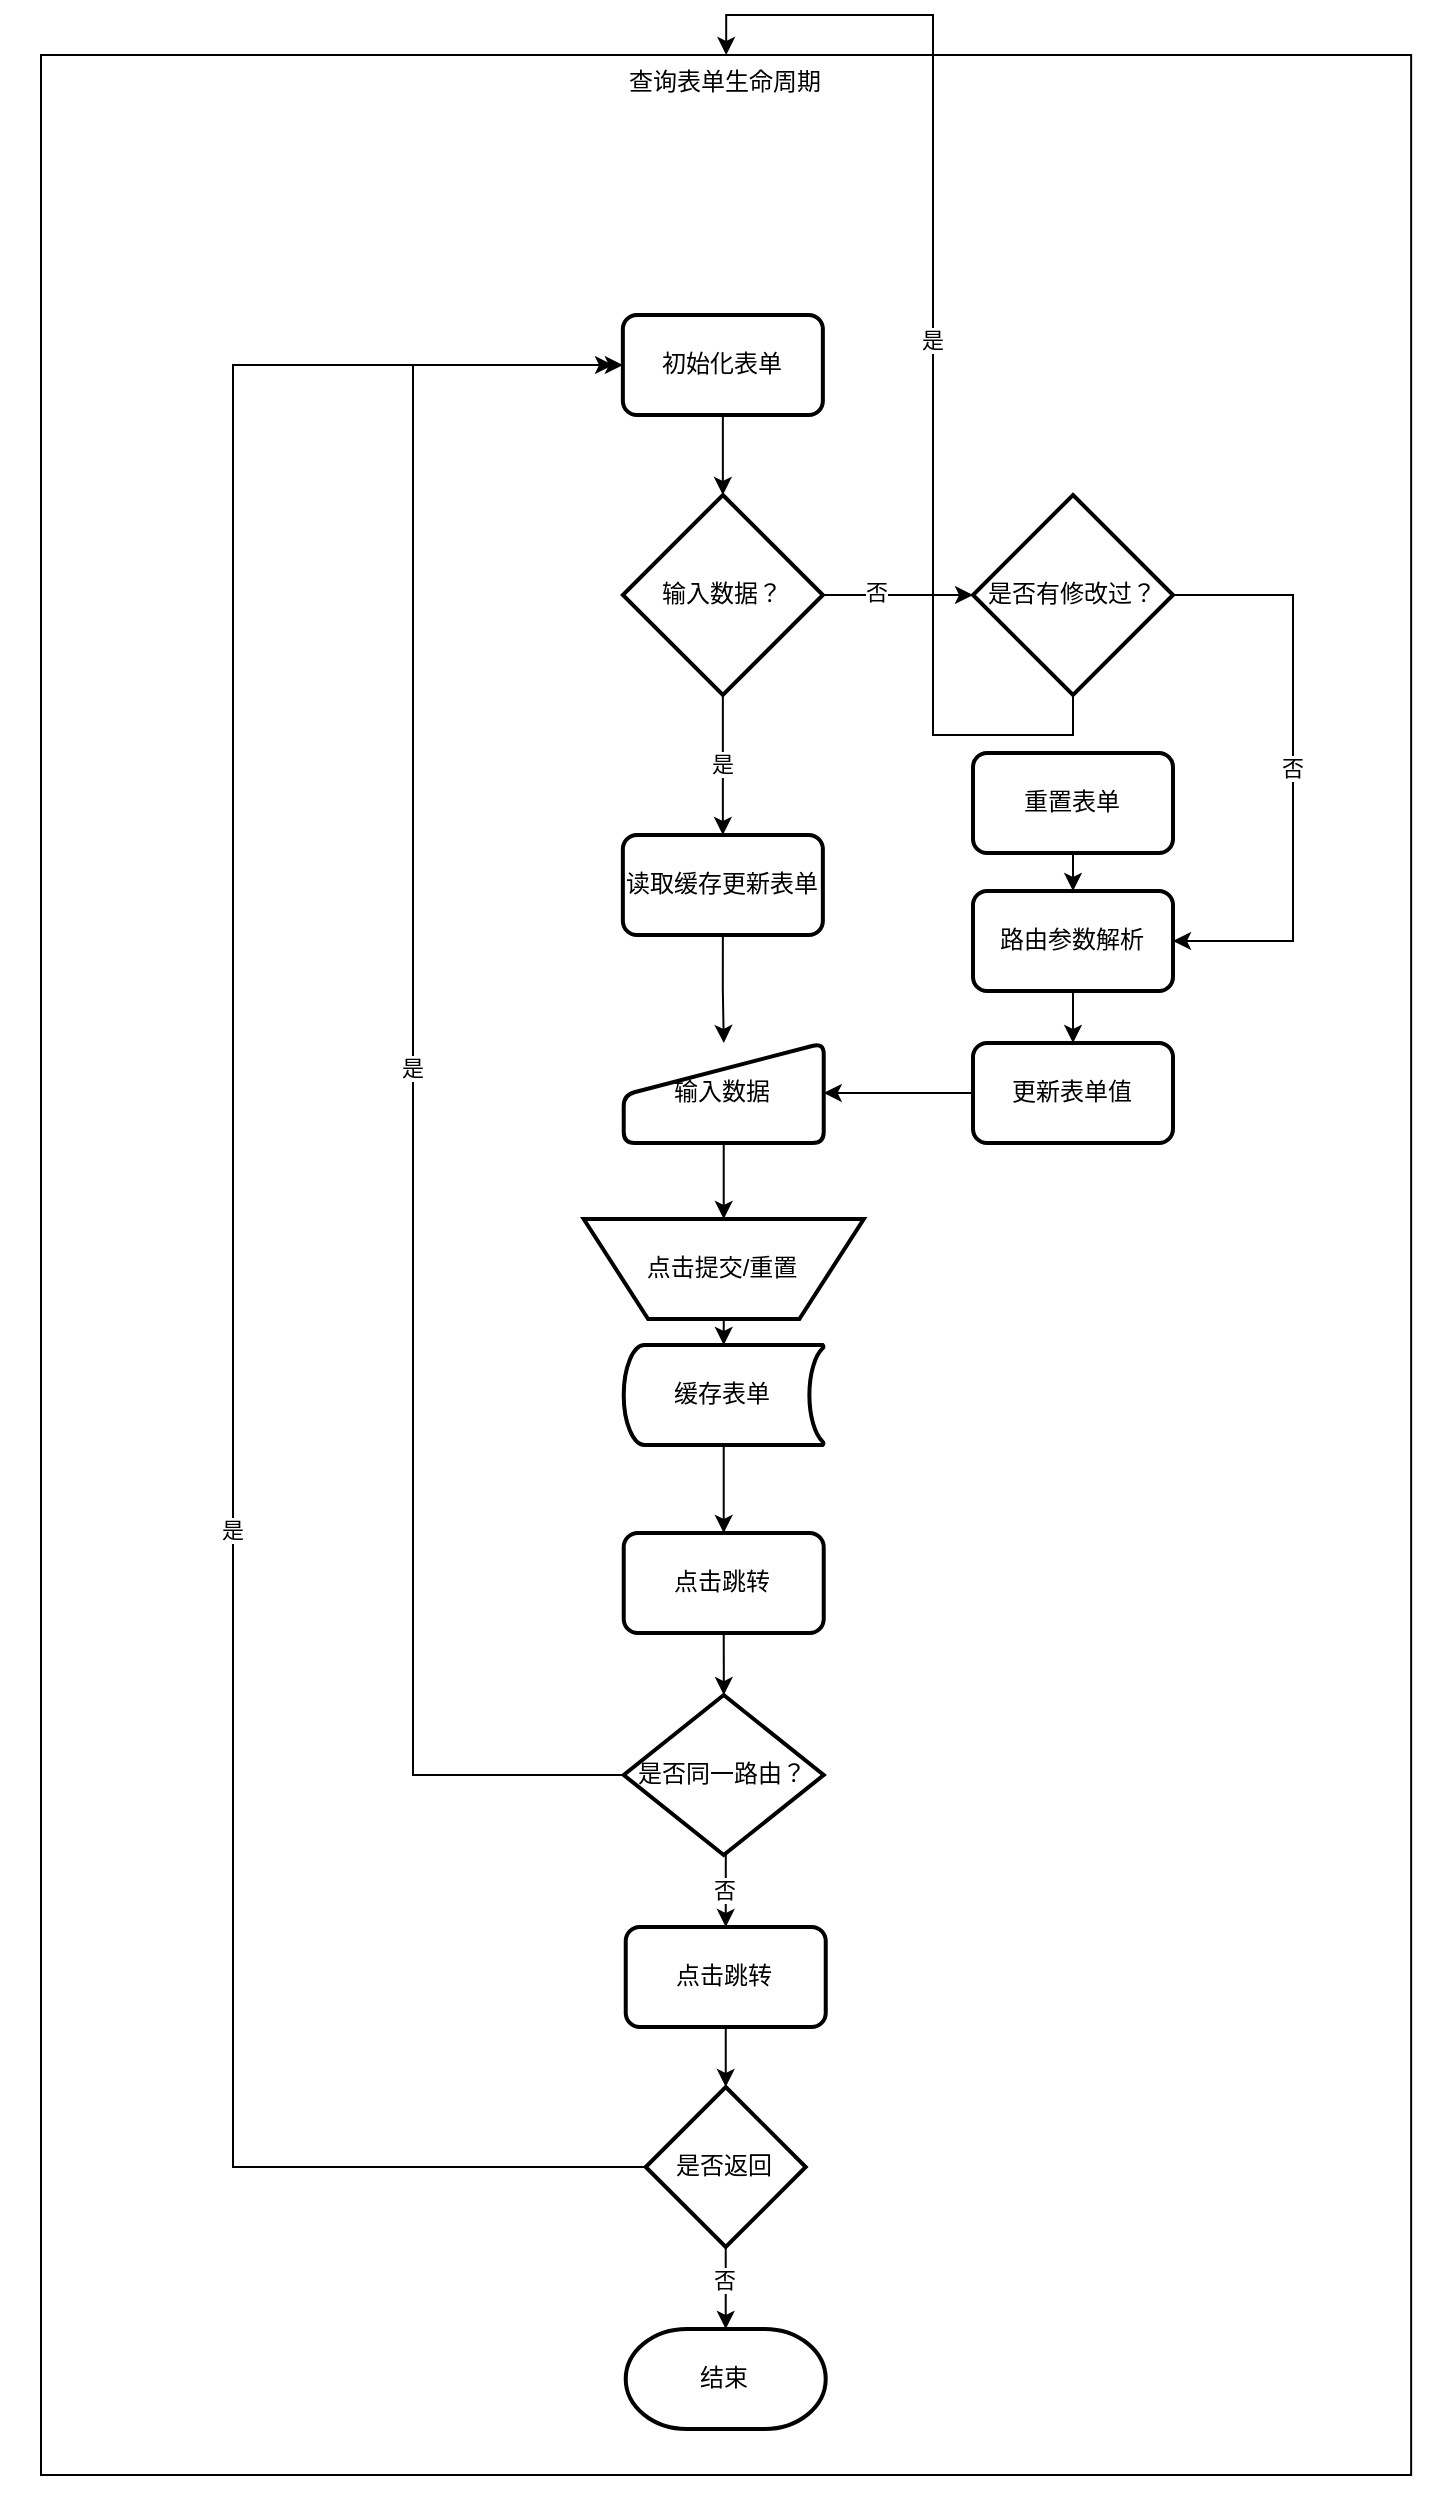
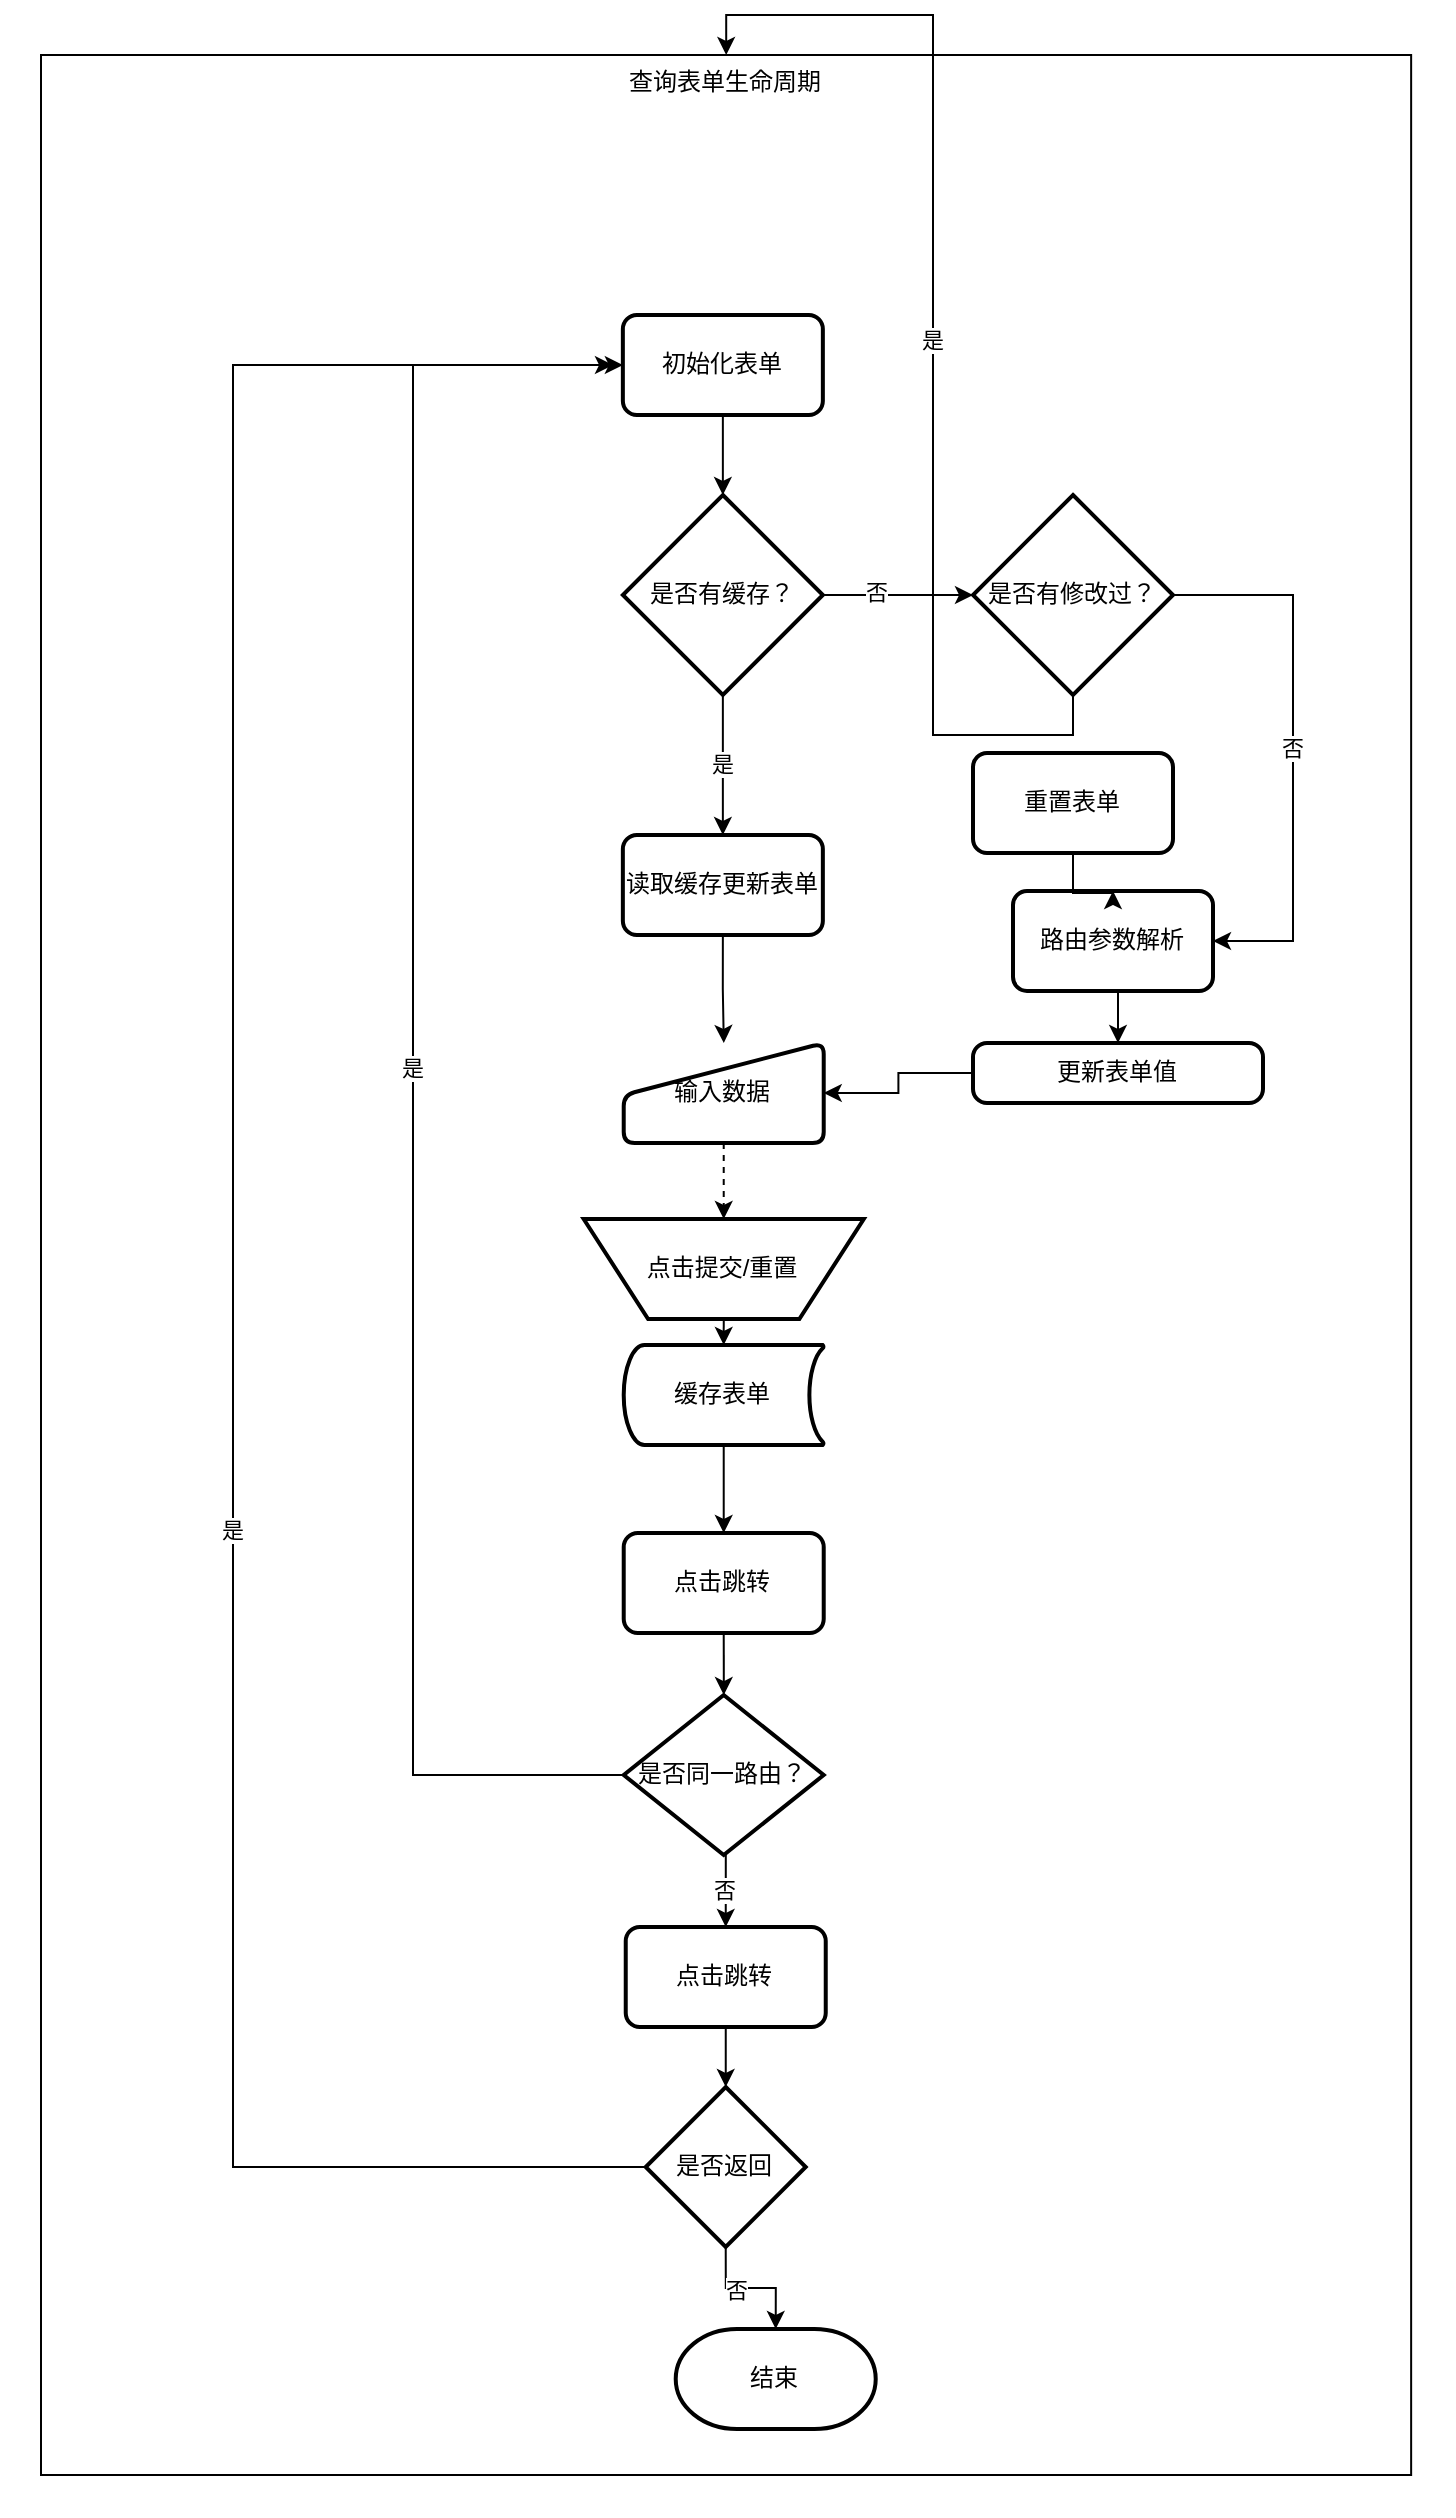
(723, 595) -> (723, 595)
(1073, 941) -> (1113, 941)
(1073, 1093) -> (1118, 1073)
(724, 1175) -> (724, 1175)
(726, 2379) -> (776, 2379)
